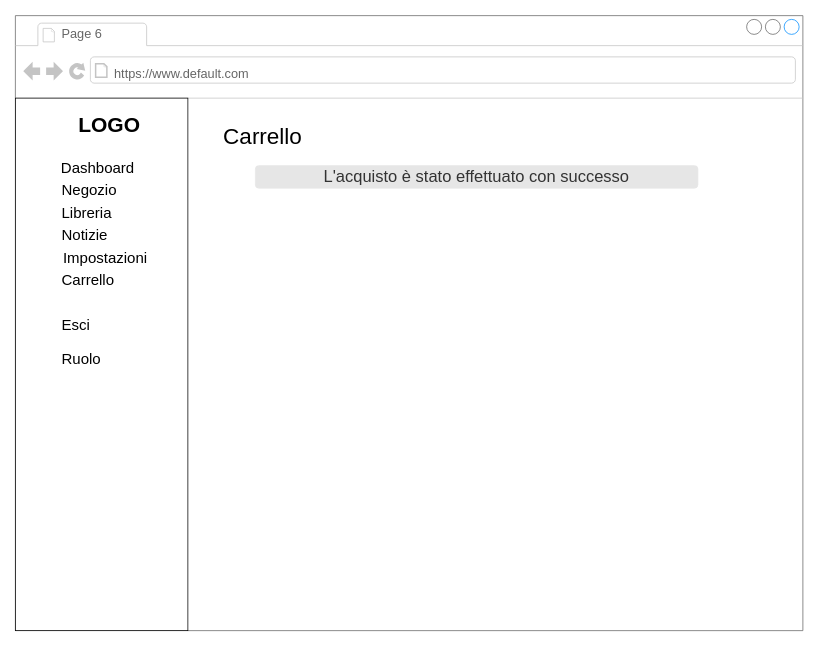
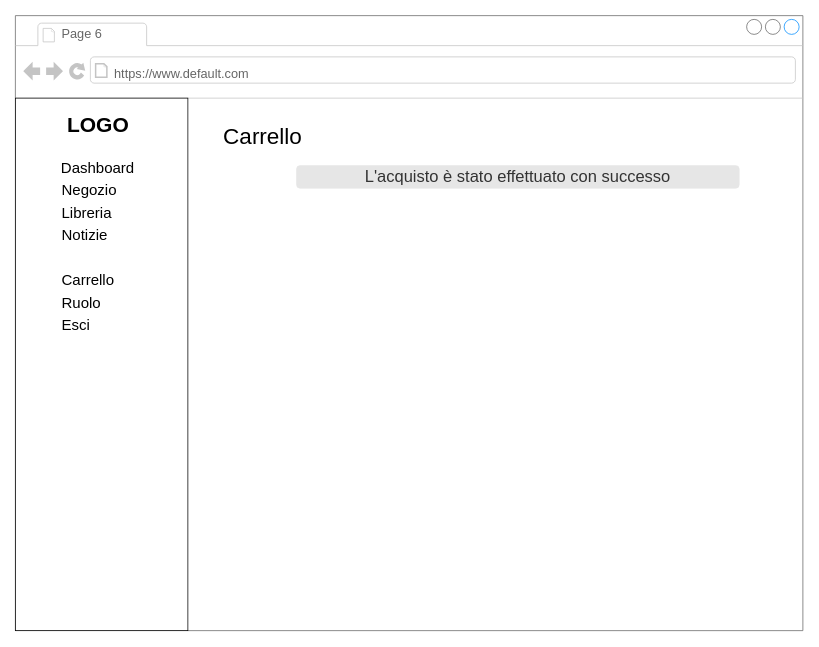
(109, 124) -> (98, 124)
(477, 177) -> (518, 177)
(105, 255) -> none
(98, 357) -> (98, 300)
